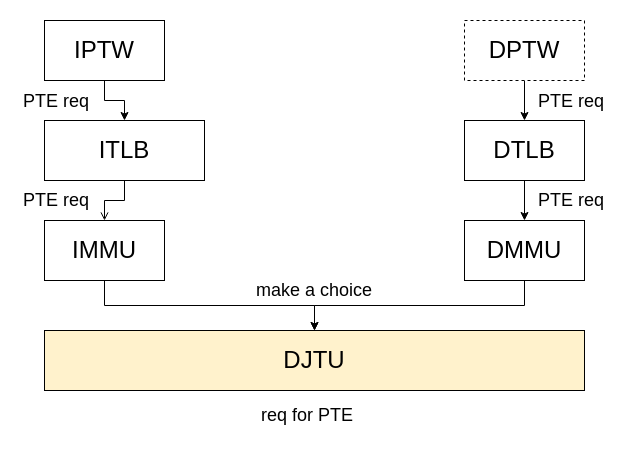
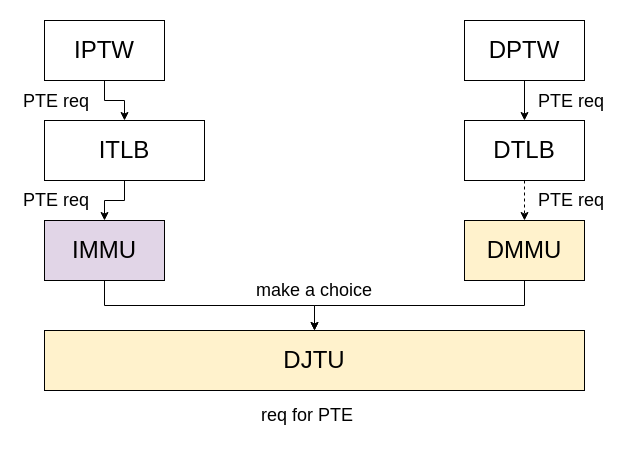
(525, 51) -> (525, 51)
(525, 197) -> (525, 197)
(105, 214) -> (105, 212)
(105, 251) -> (105, 251)
(525, 251) -> (525, 251)
